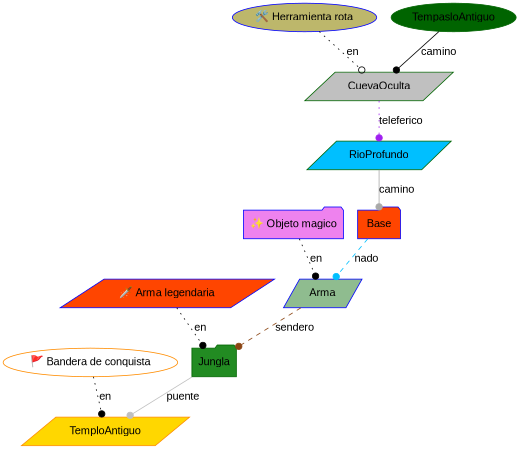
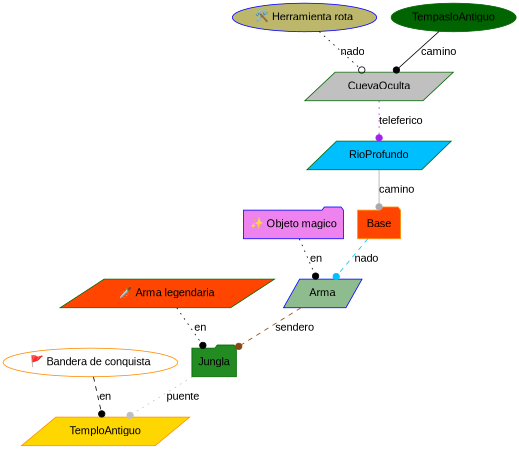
(353, 52) -> (353, 52)
(379, 224) -> (379, 224)
(167, 293) -> (167, 293)
(97, 394) -> (97, 394)
(163, 395) -> (163, 395)
